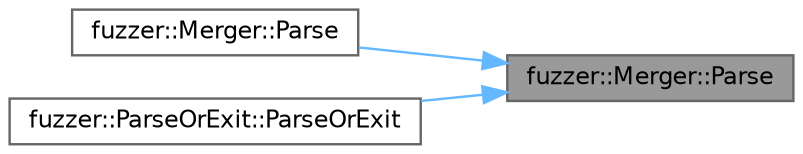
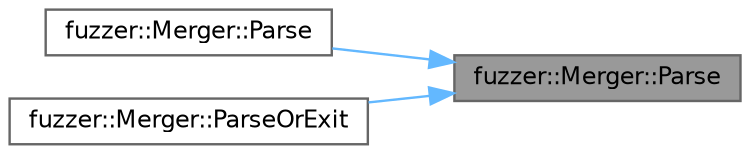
(215, 121) -> (189, 121)
